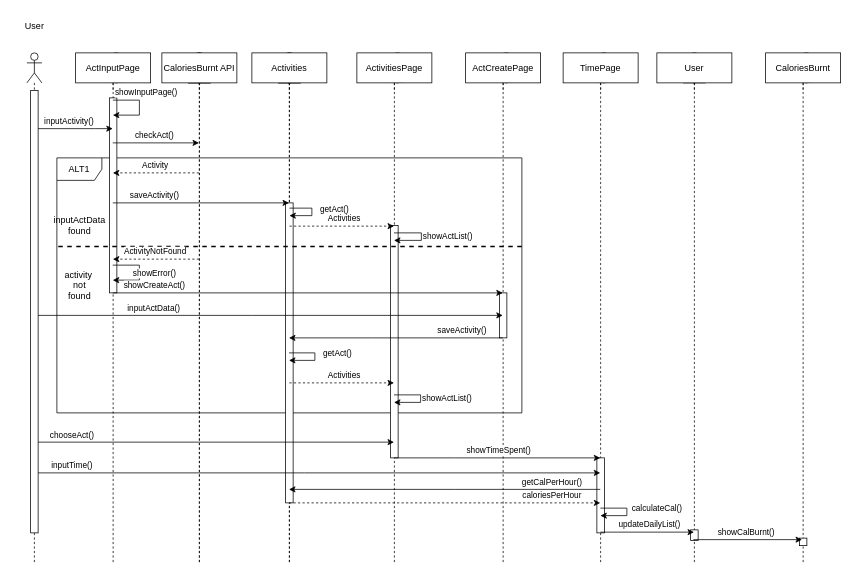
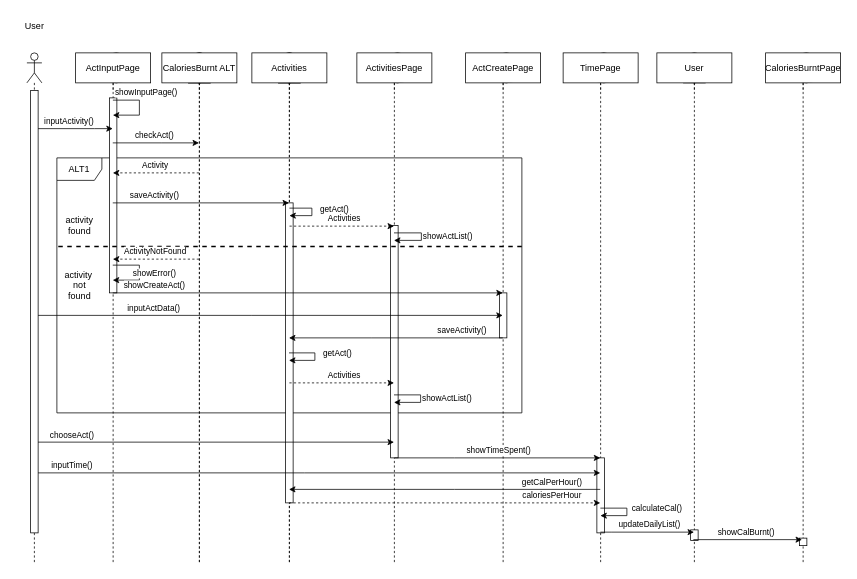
(199, 68) -> (199, 68)
(803, 68) -> (803, 68)
(80, 225) -> (80, 225)
